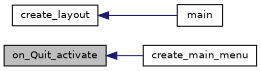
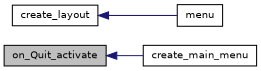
(200, 15) -> (200, 15)
